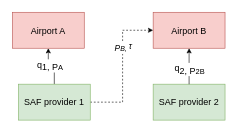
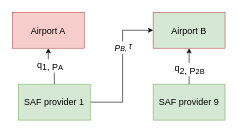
(189, 30) -> (189, 30)
(123, 94) -> (123, 94)
(189, 102) -> (189, 102)
